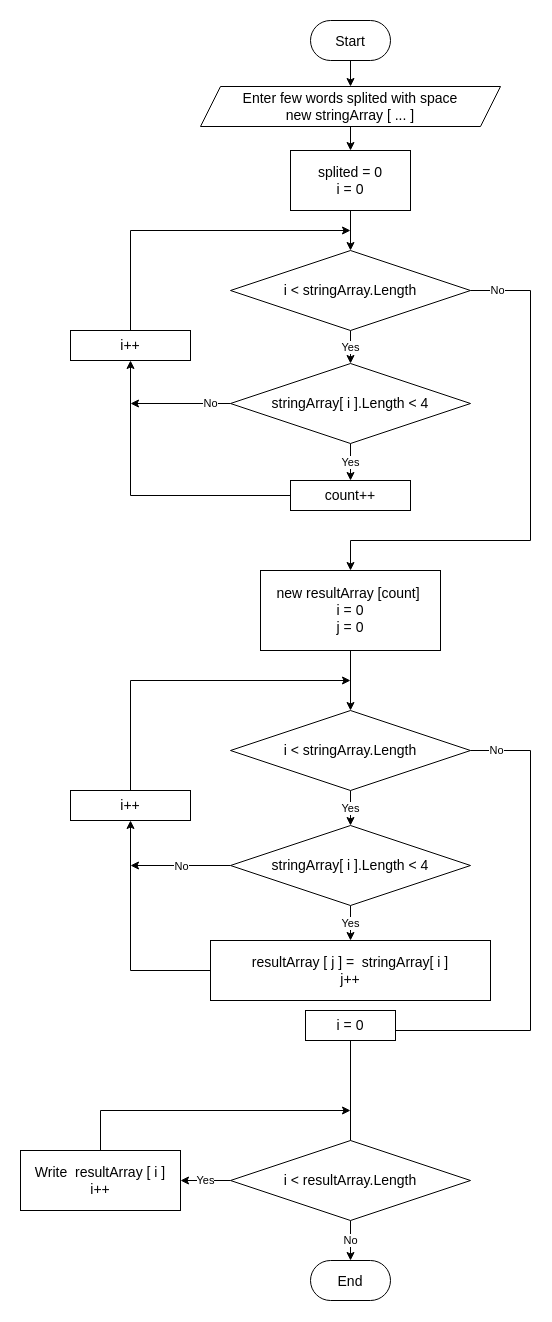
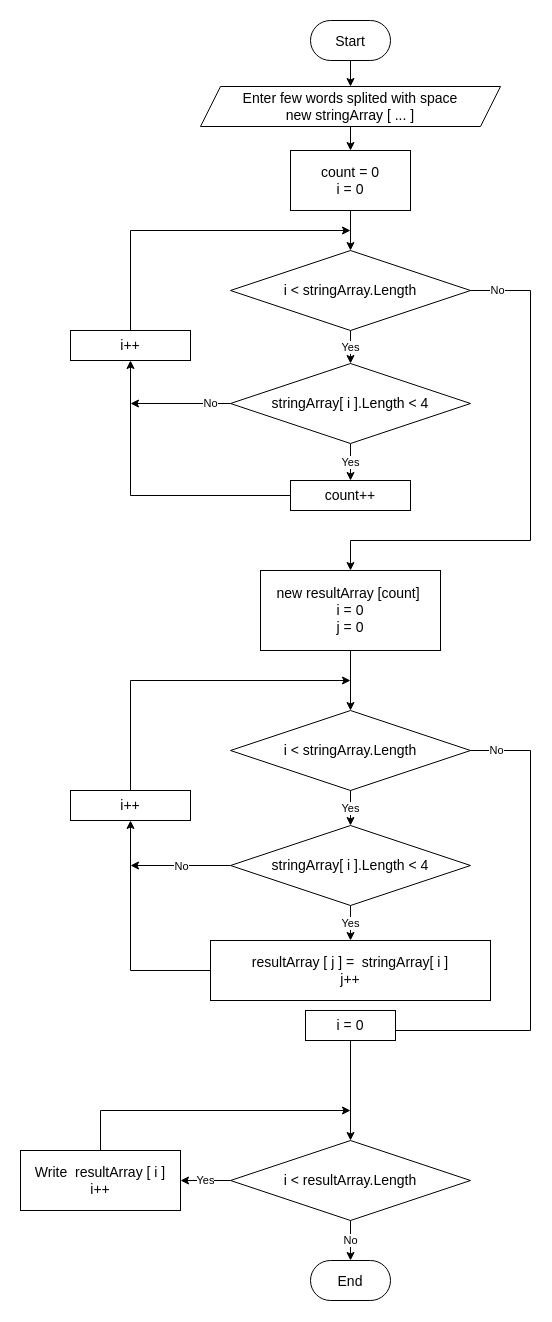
(351, 181) -> (351, 181)
(351, 1135) -> (351, 1132)
